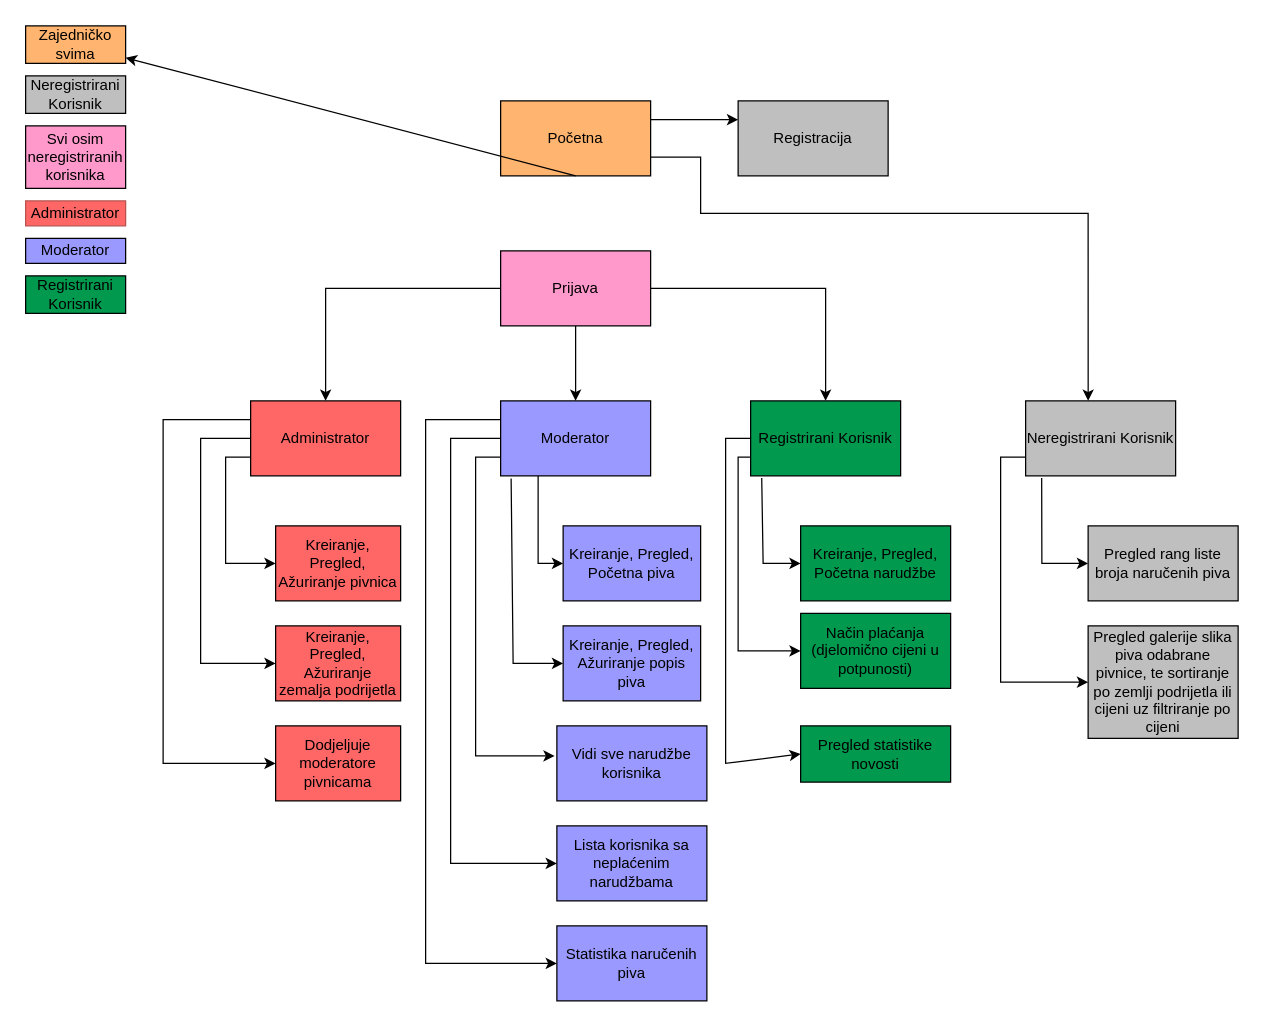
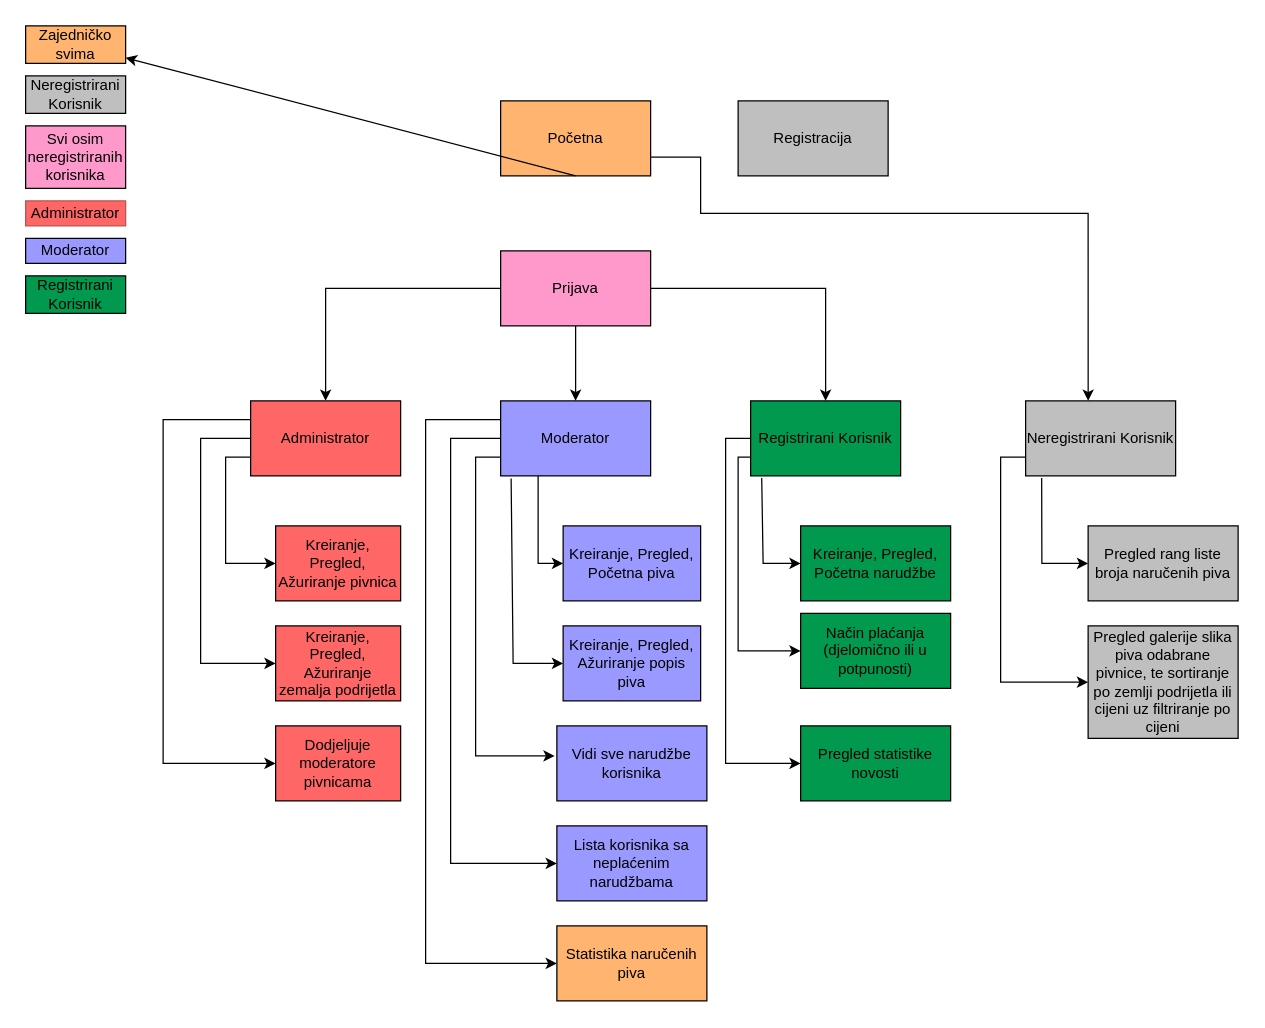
(690, 119) -> none
(876, 651) -> (876, 651)
(876, 754) -> (876, 763)
(632, 963) -> (632, 963)
